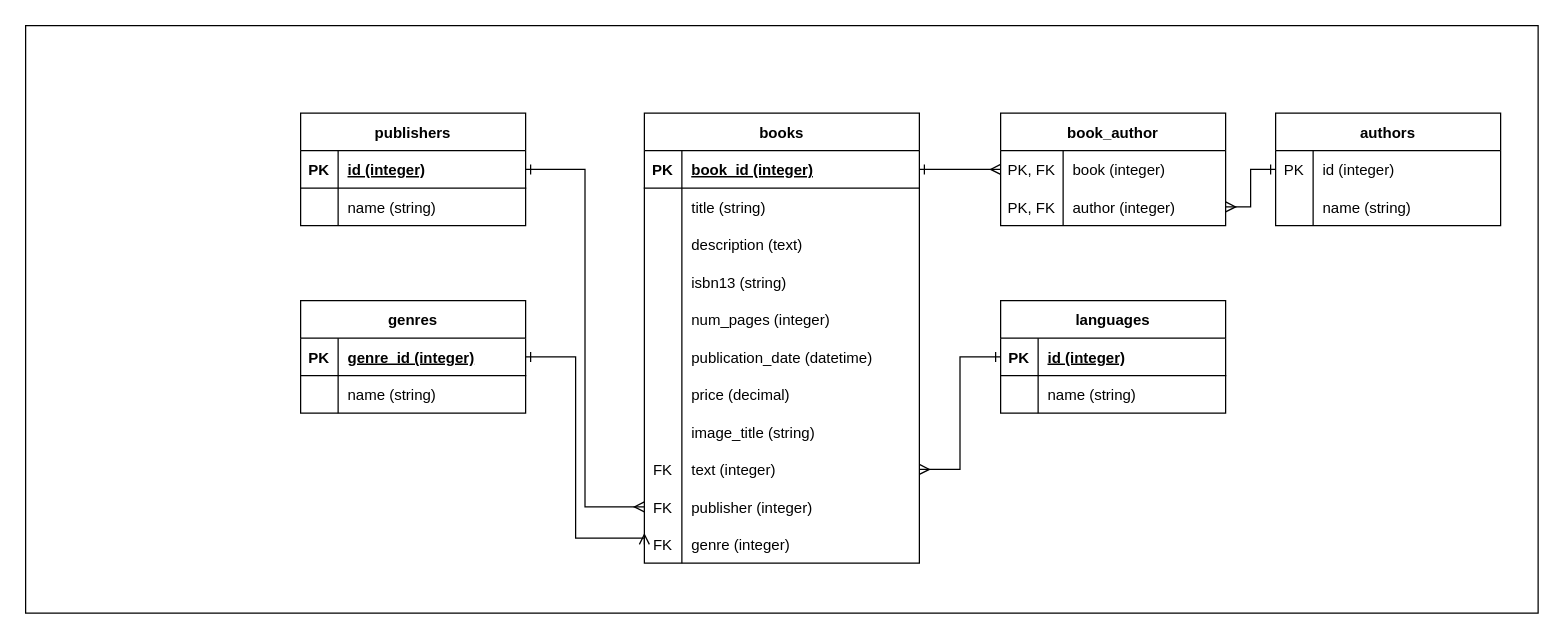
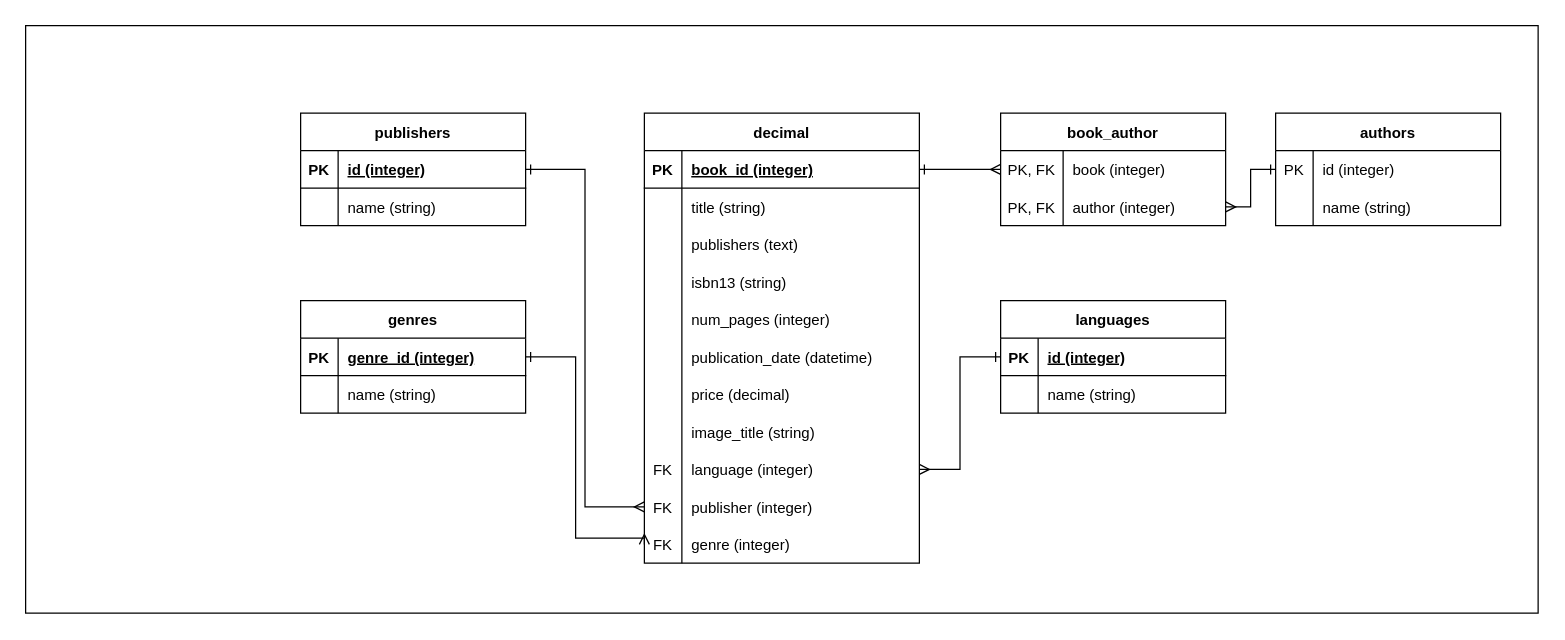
(781, 133) -> (781, 133)
(761, 245) -> (757, 245)
(746, 470) -> (761, 470)
